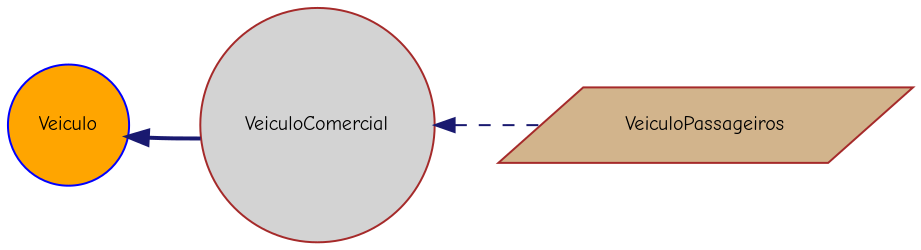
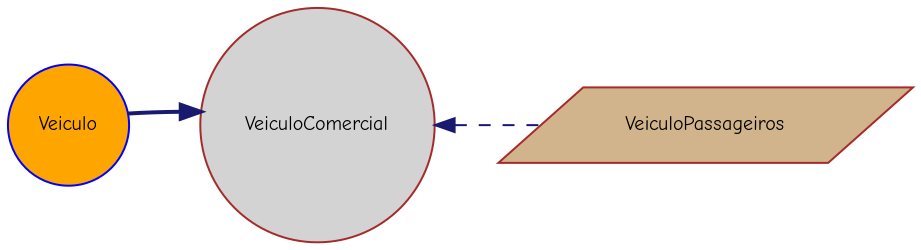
(174, 138) -> (154, 112)
